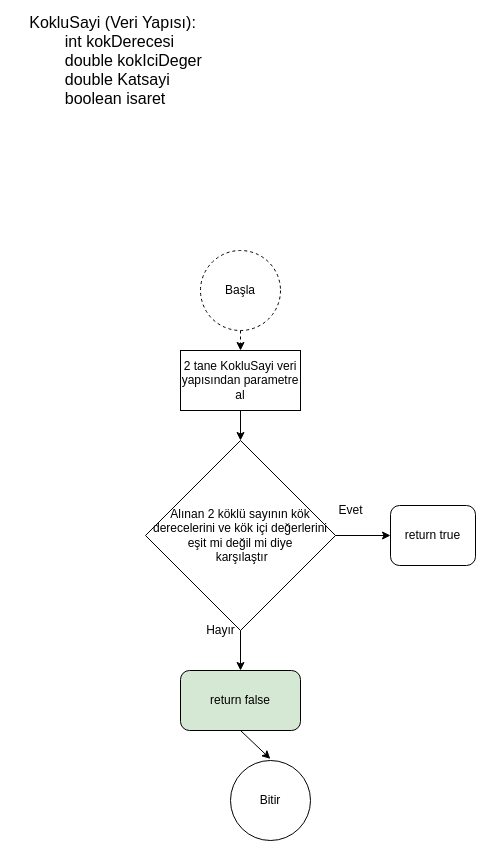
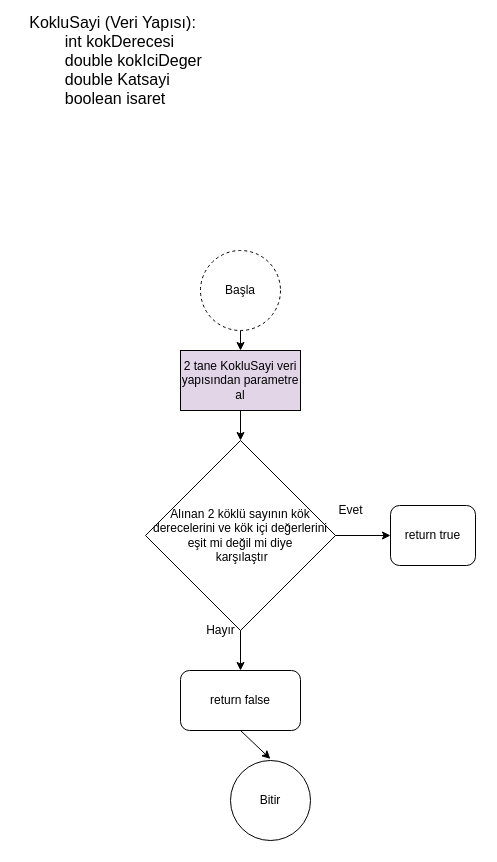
(241, 338) -> (241, 338)
(241, 381) -> (241, 381)
(241, 701) -> (241, 701)
